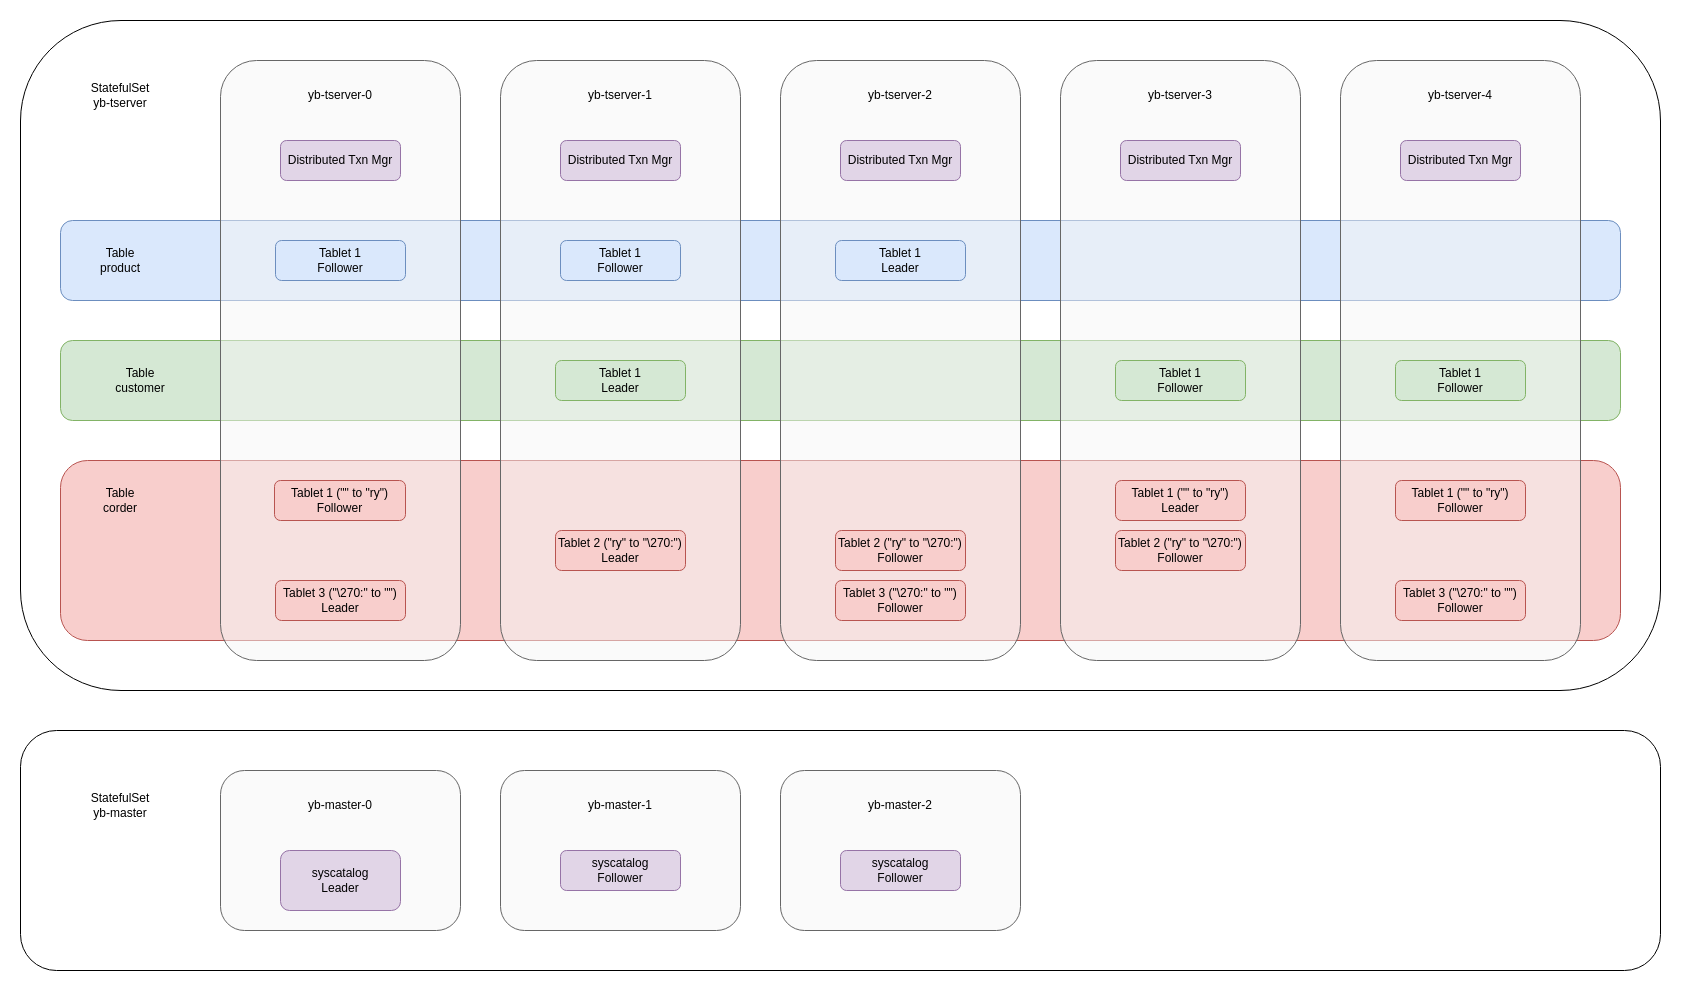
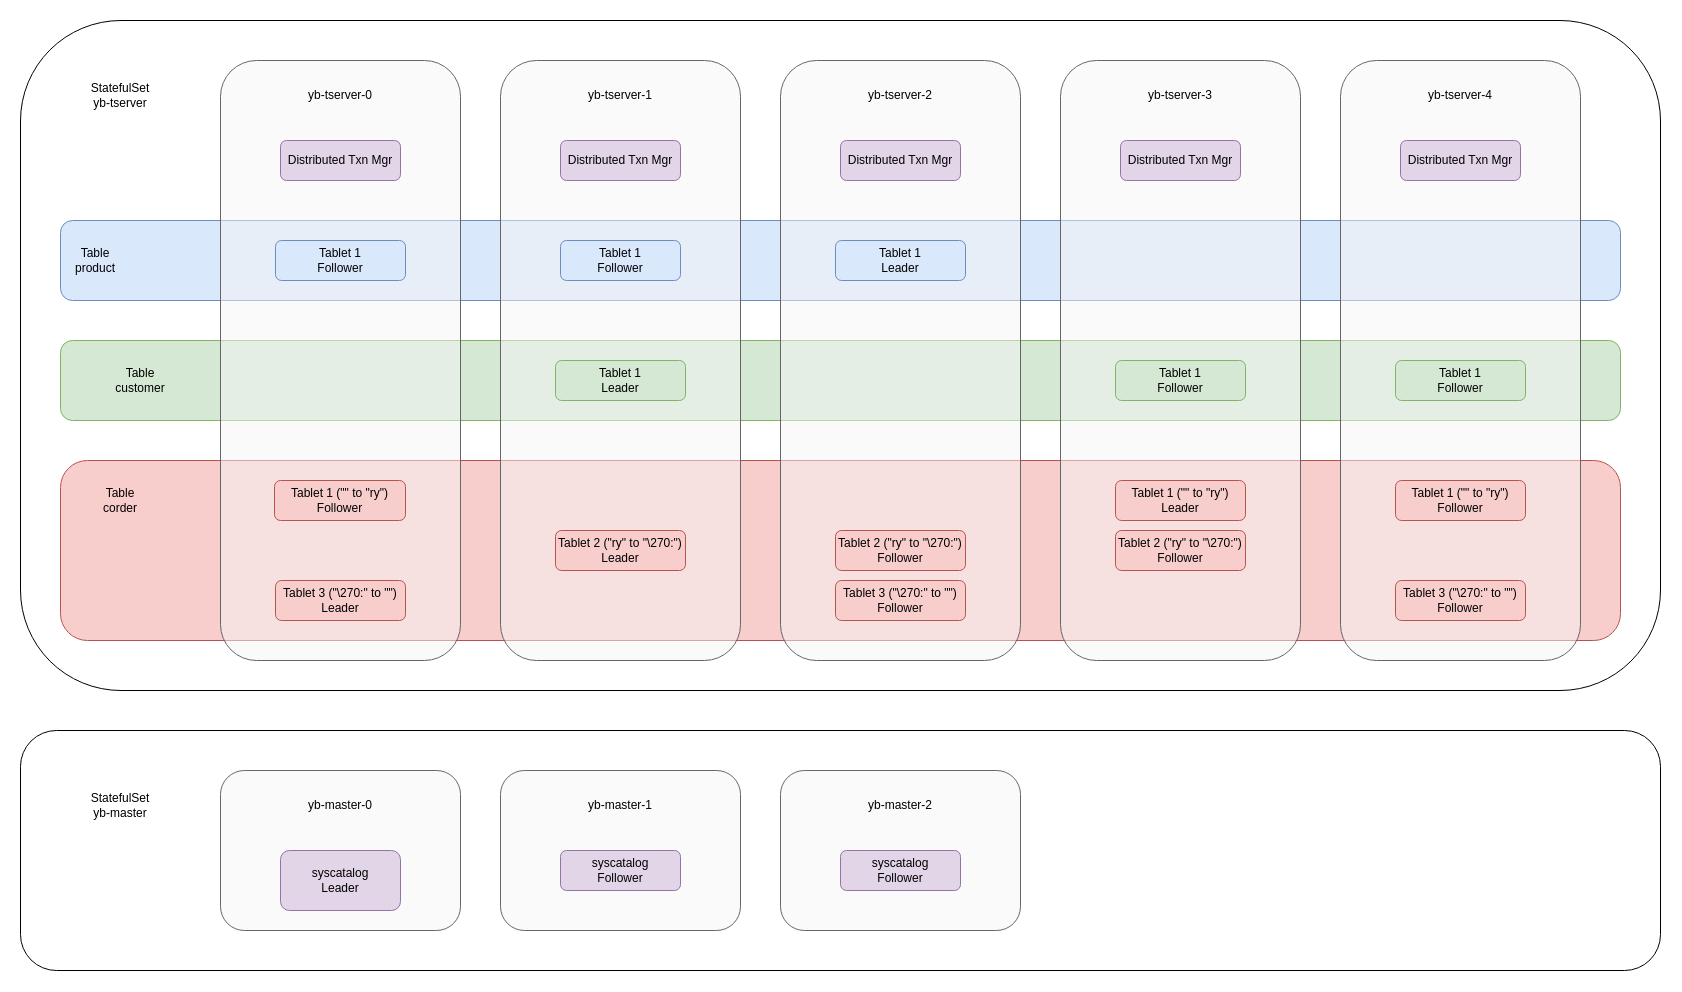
(121, 261) -> (96, 261)
